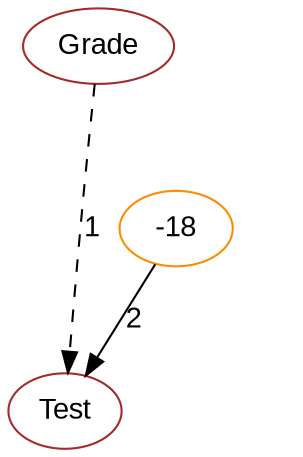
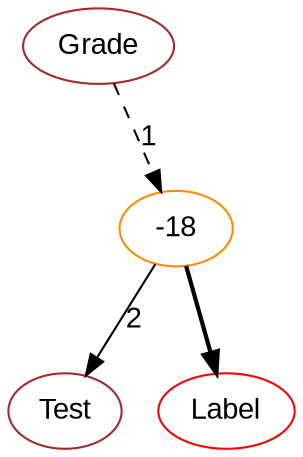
(81, 218) -> (133, 128)
none -> (226, 411)
